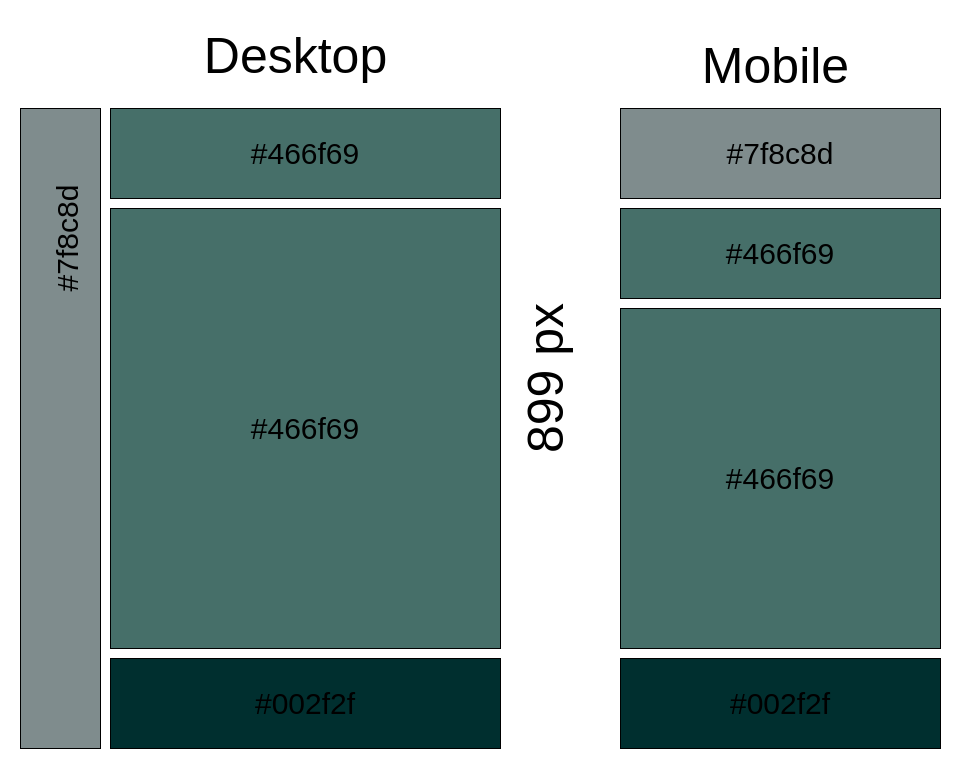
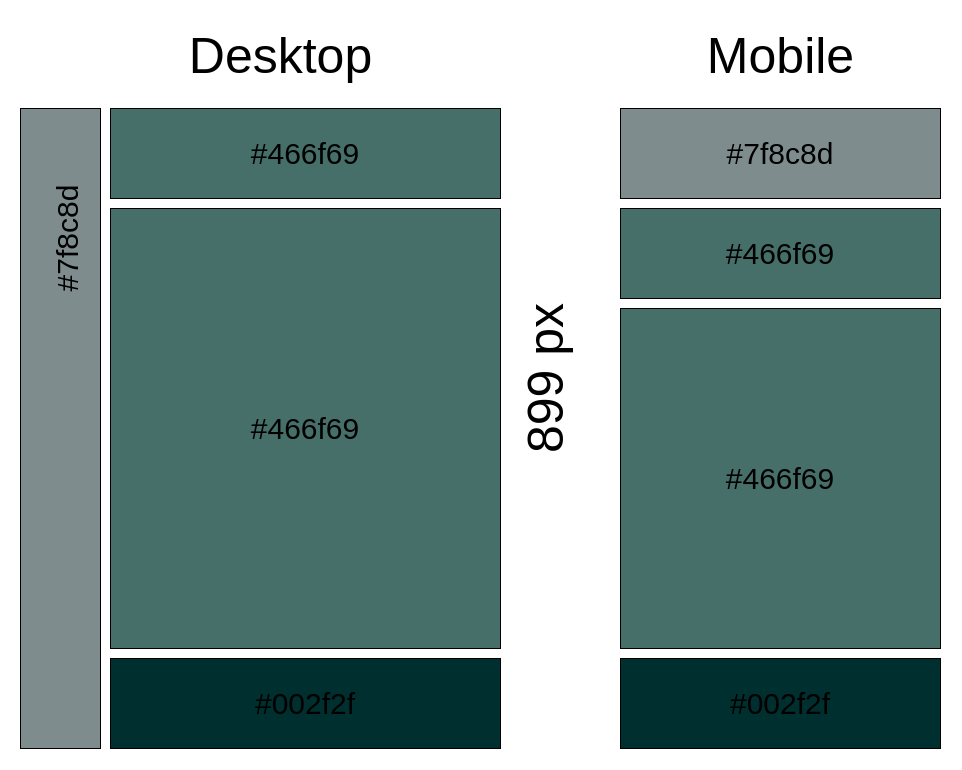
(296, 56) -> (281, 56)
(776, 66) -> (781, 56)
